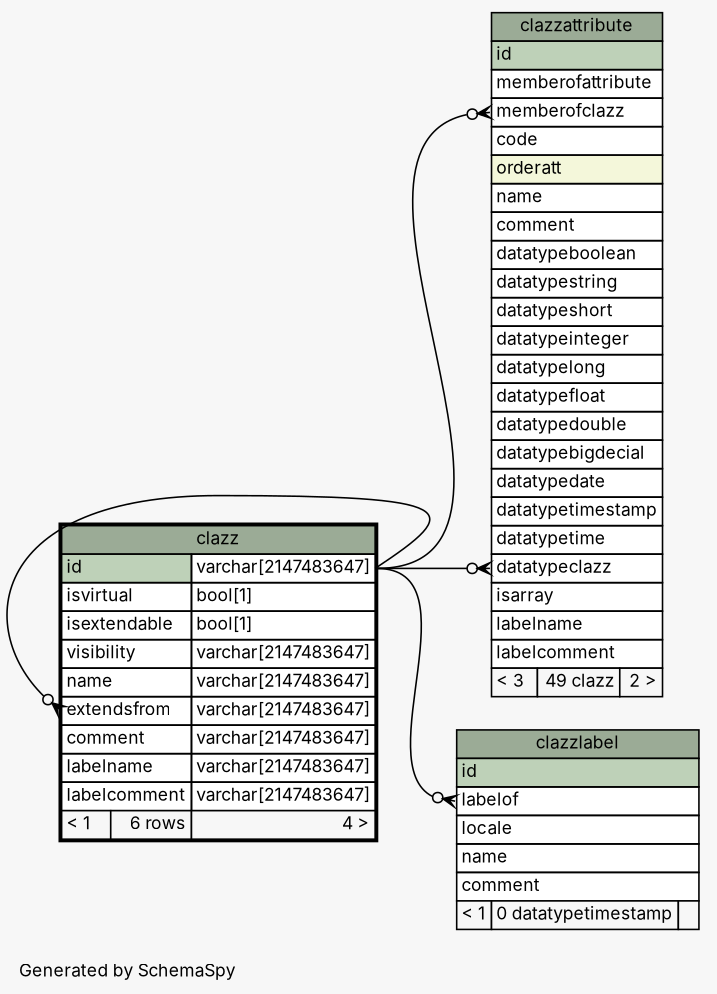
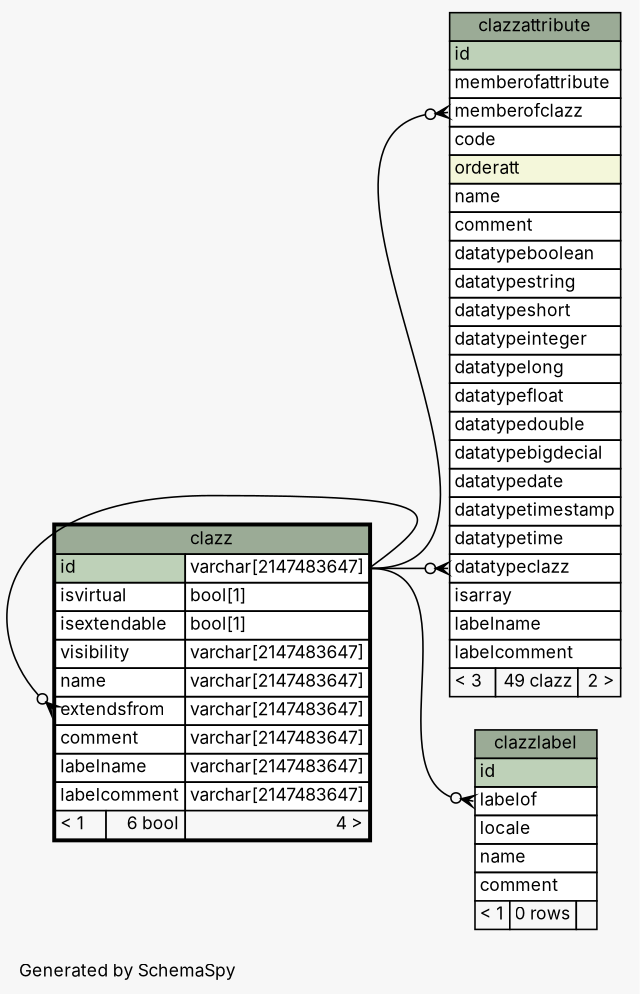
(158, 824) -> (154, 824)
(585, 914) -> (543, 914)
